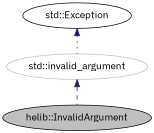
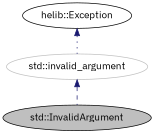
(77, 16) -> (77, 16)
(77, 118) -> (77, 118)
